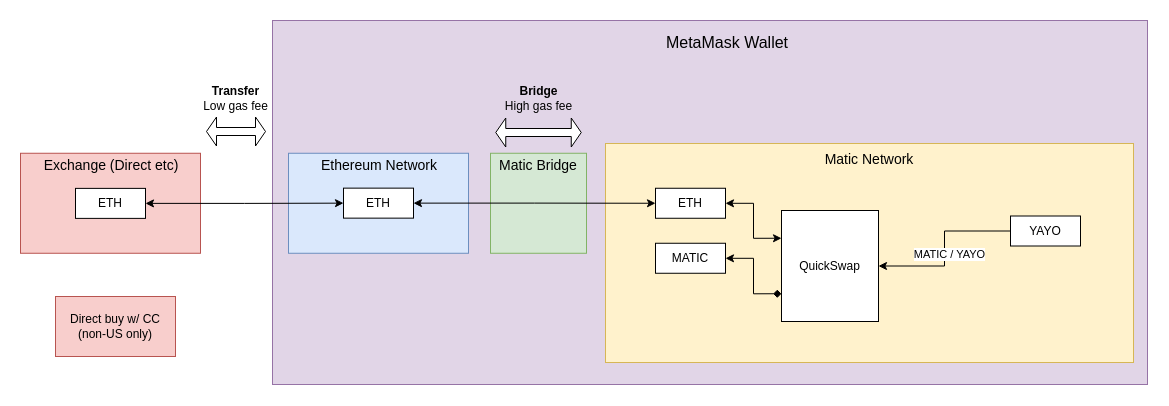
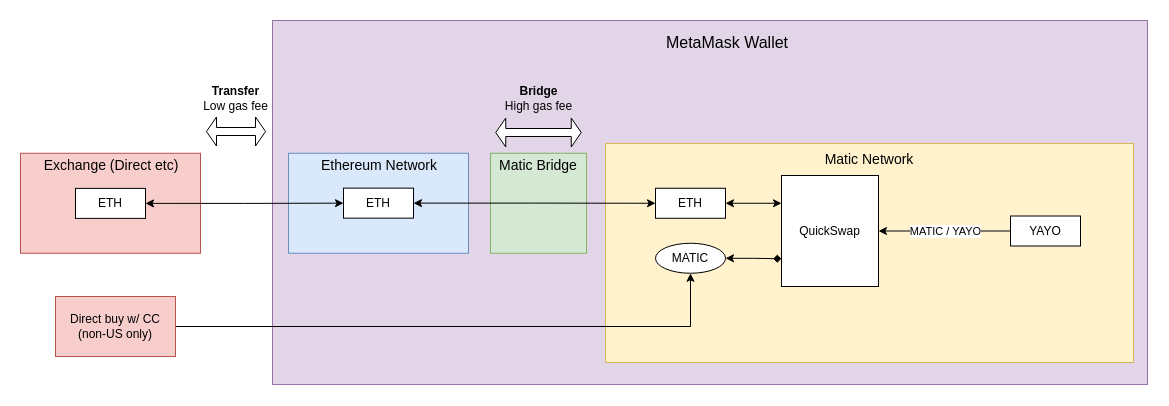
(691, 258) -> (691, 258)
(830, 266) -> (830, 231)
none -> (456, 327)
